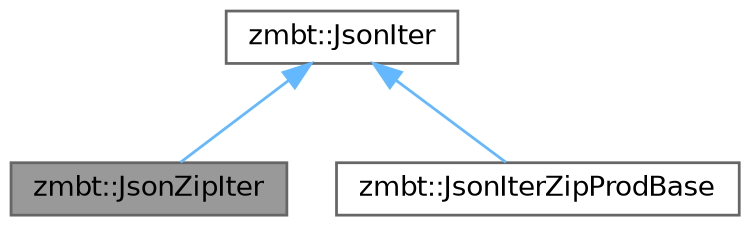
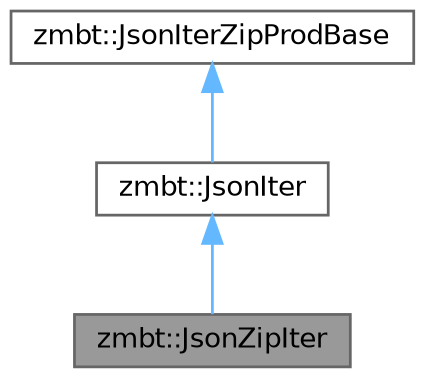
(451, 121) -> (212, 127)
